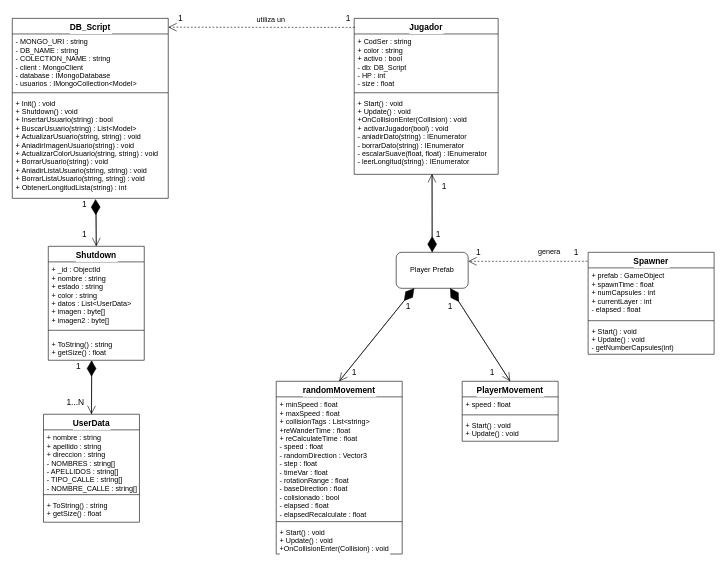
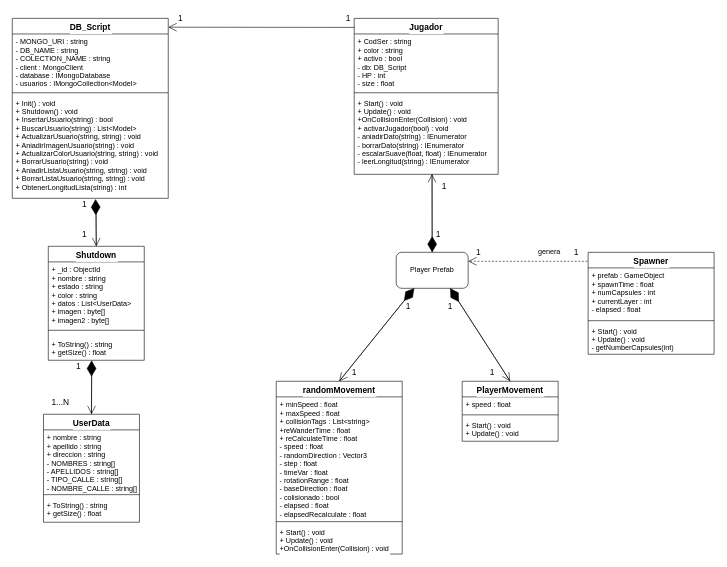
(271, 20) -> none
(262, 27) -> (262, 27)
(75, 402) -> (60, 402)
